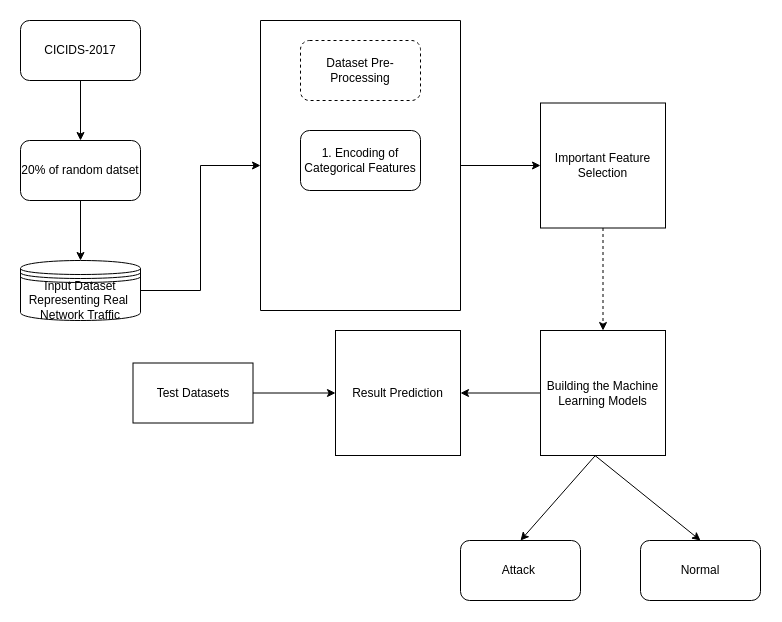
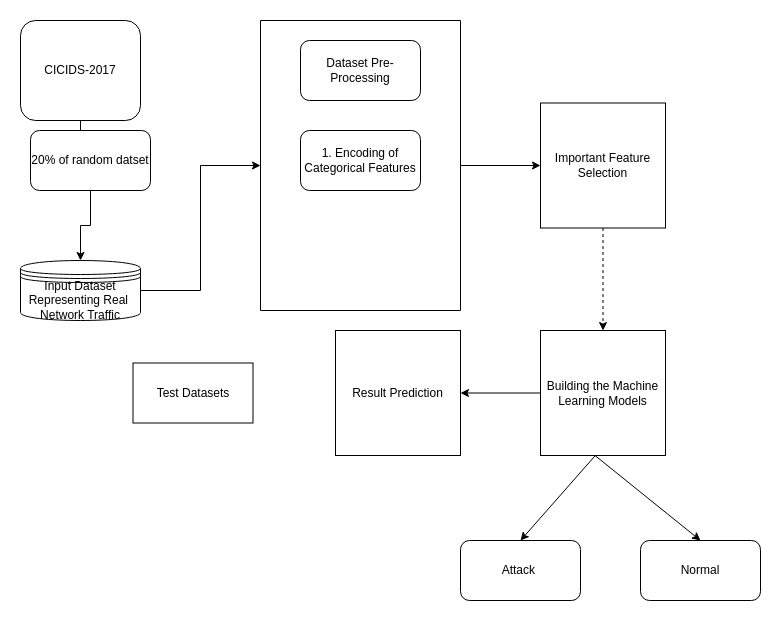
(81, 51) -> (81, 71)
(361, 71) -> (361, 71)
(81, 171) -> (91, 161)
(291, 393) -> none
